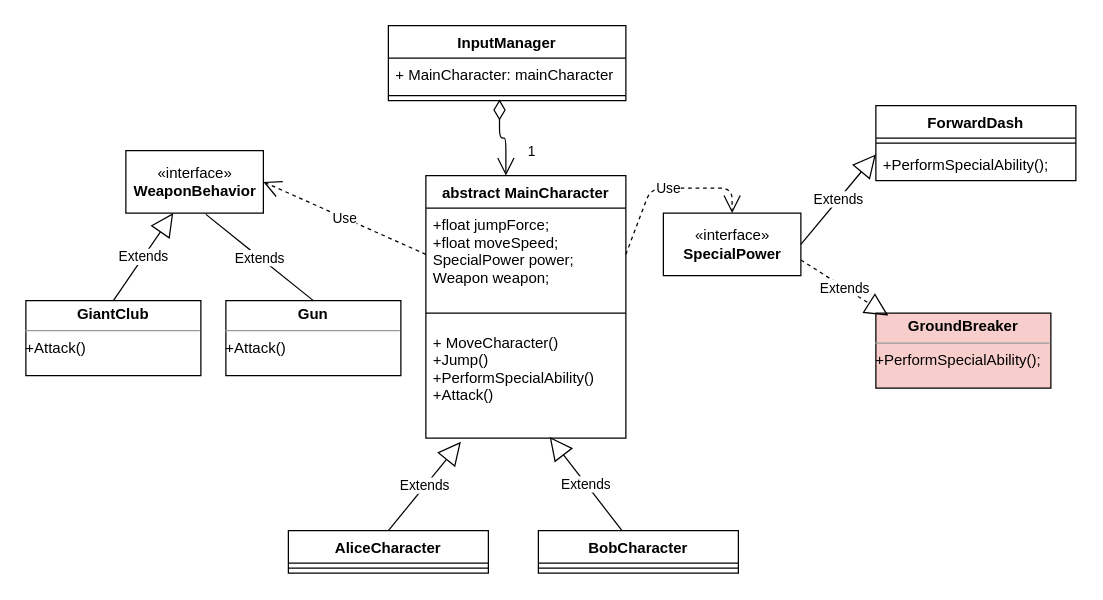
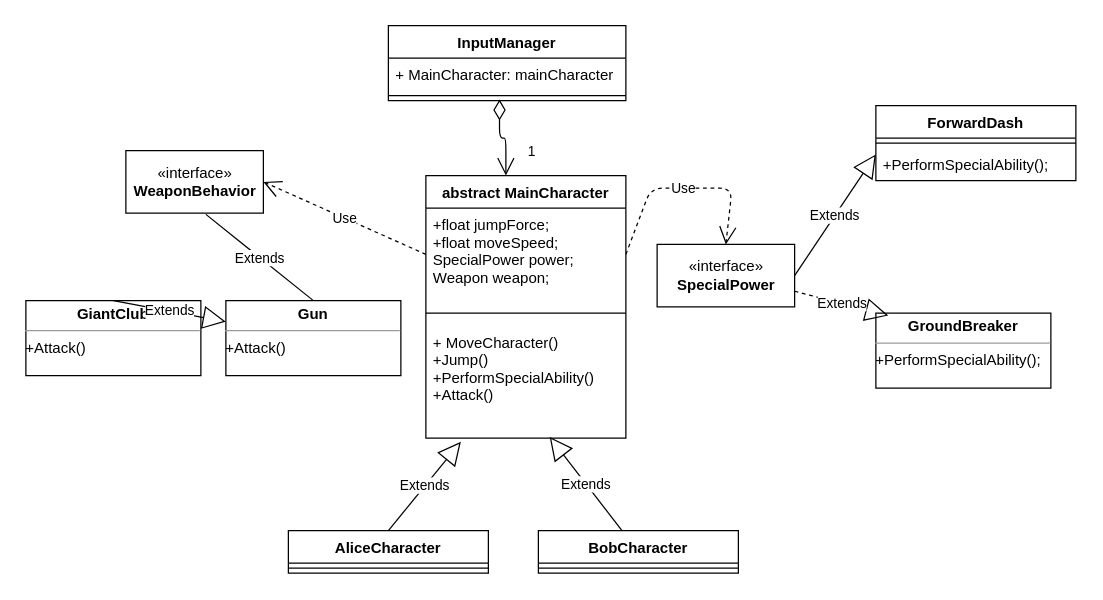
(732, 244) -> (726, 276)
(136, 267) -> (158, 309)
(963, 351) -> (963, 351)
